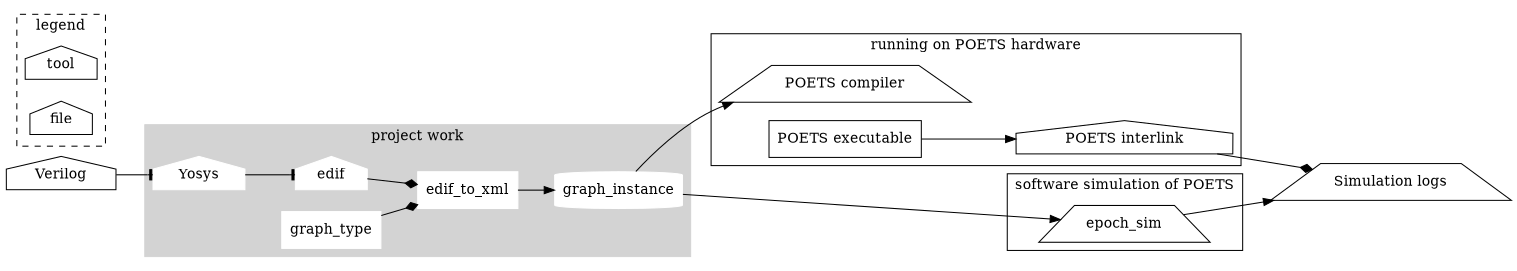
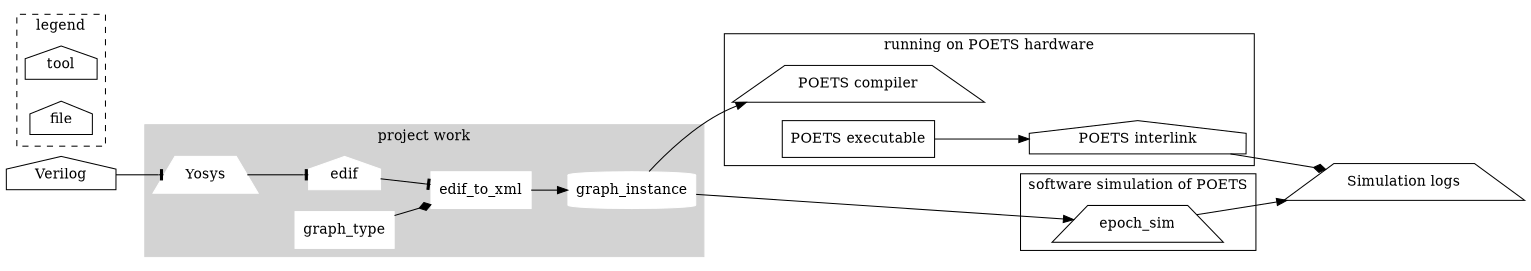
(199, 175) -> (206, 175)
(386, 181) -> (403, 181)
